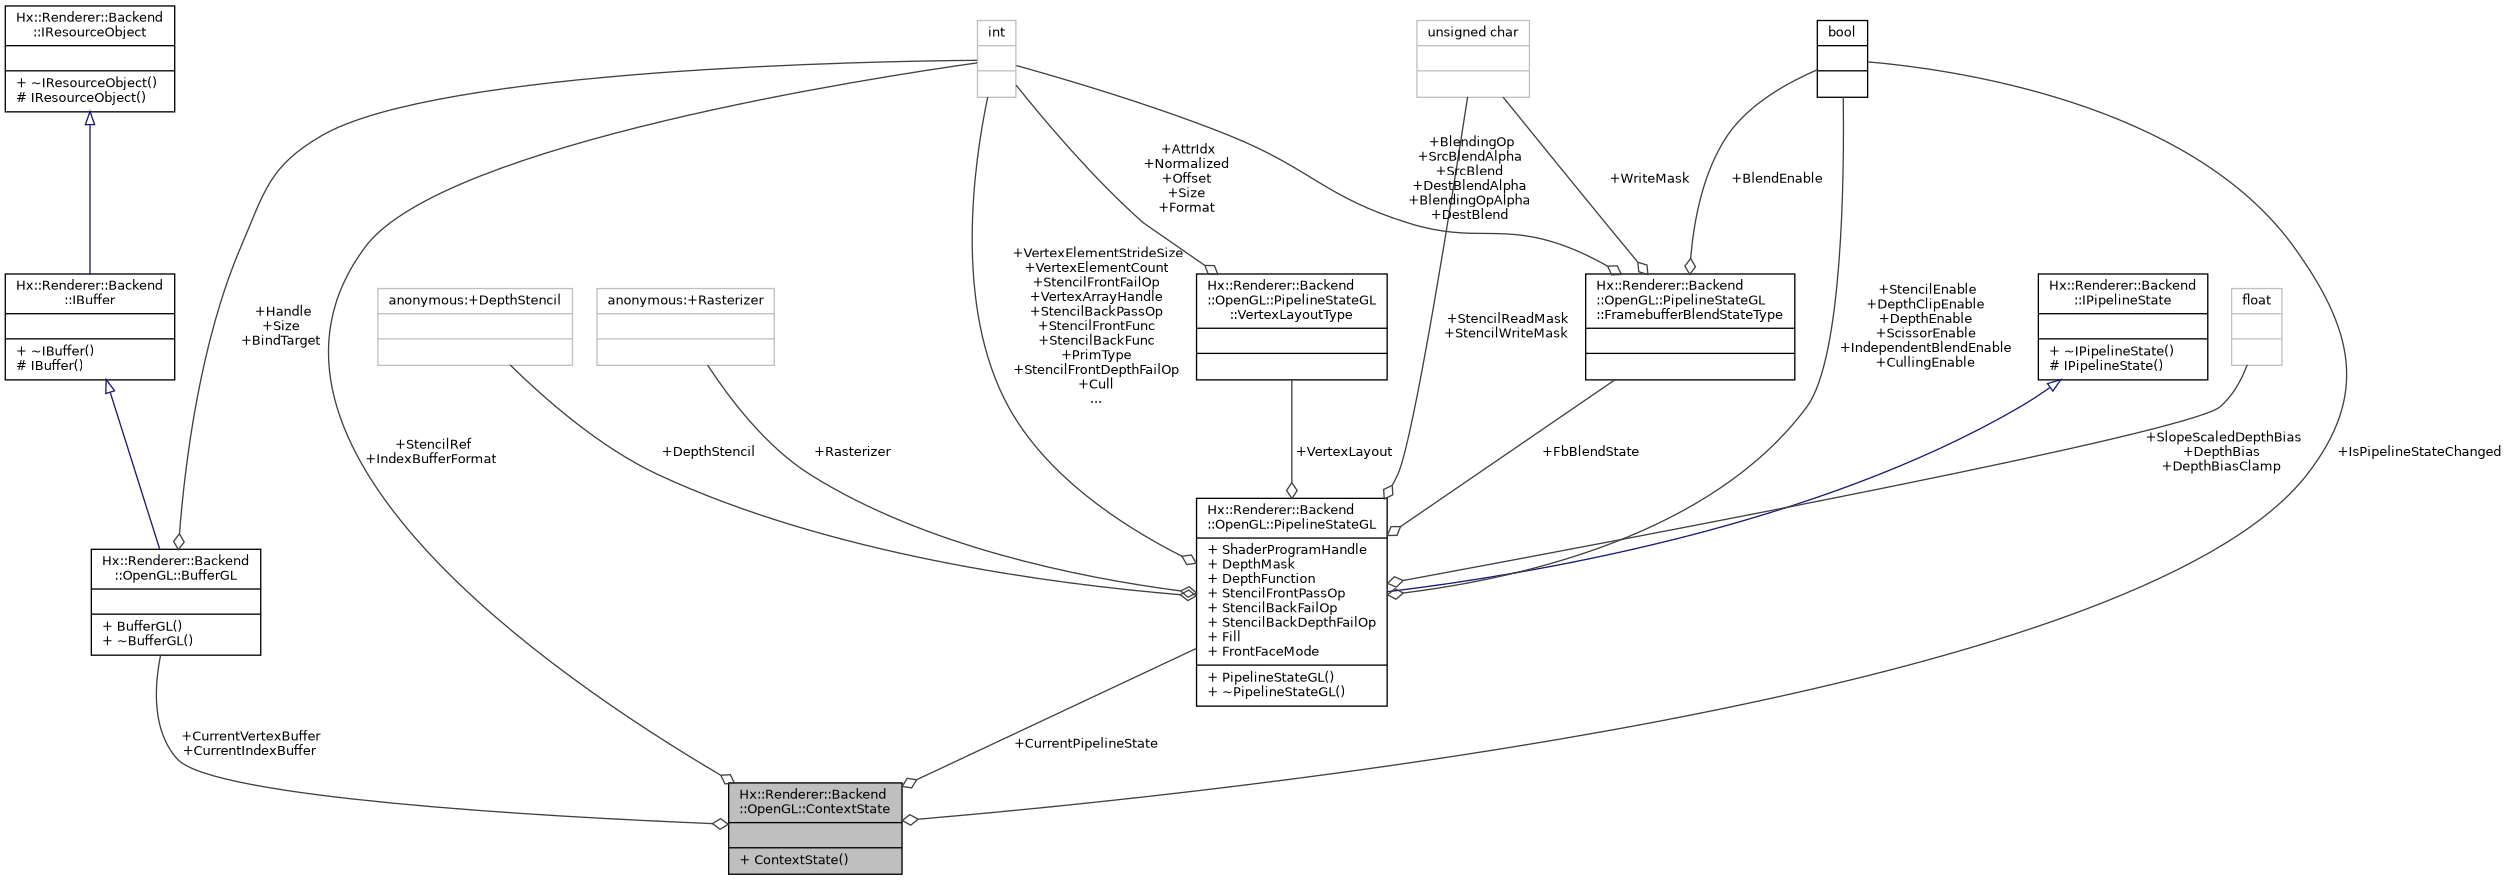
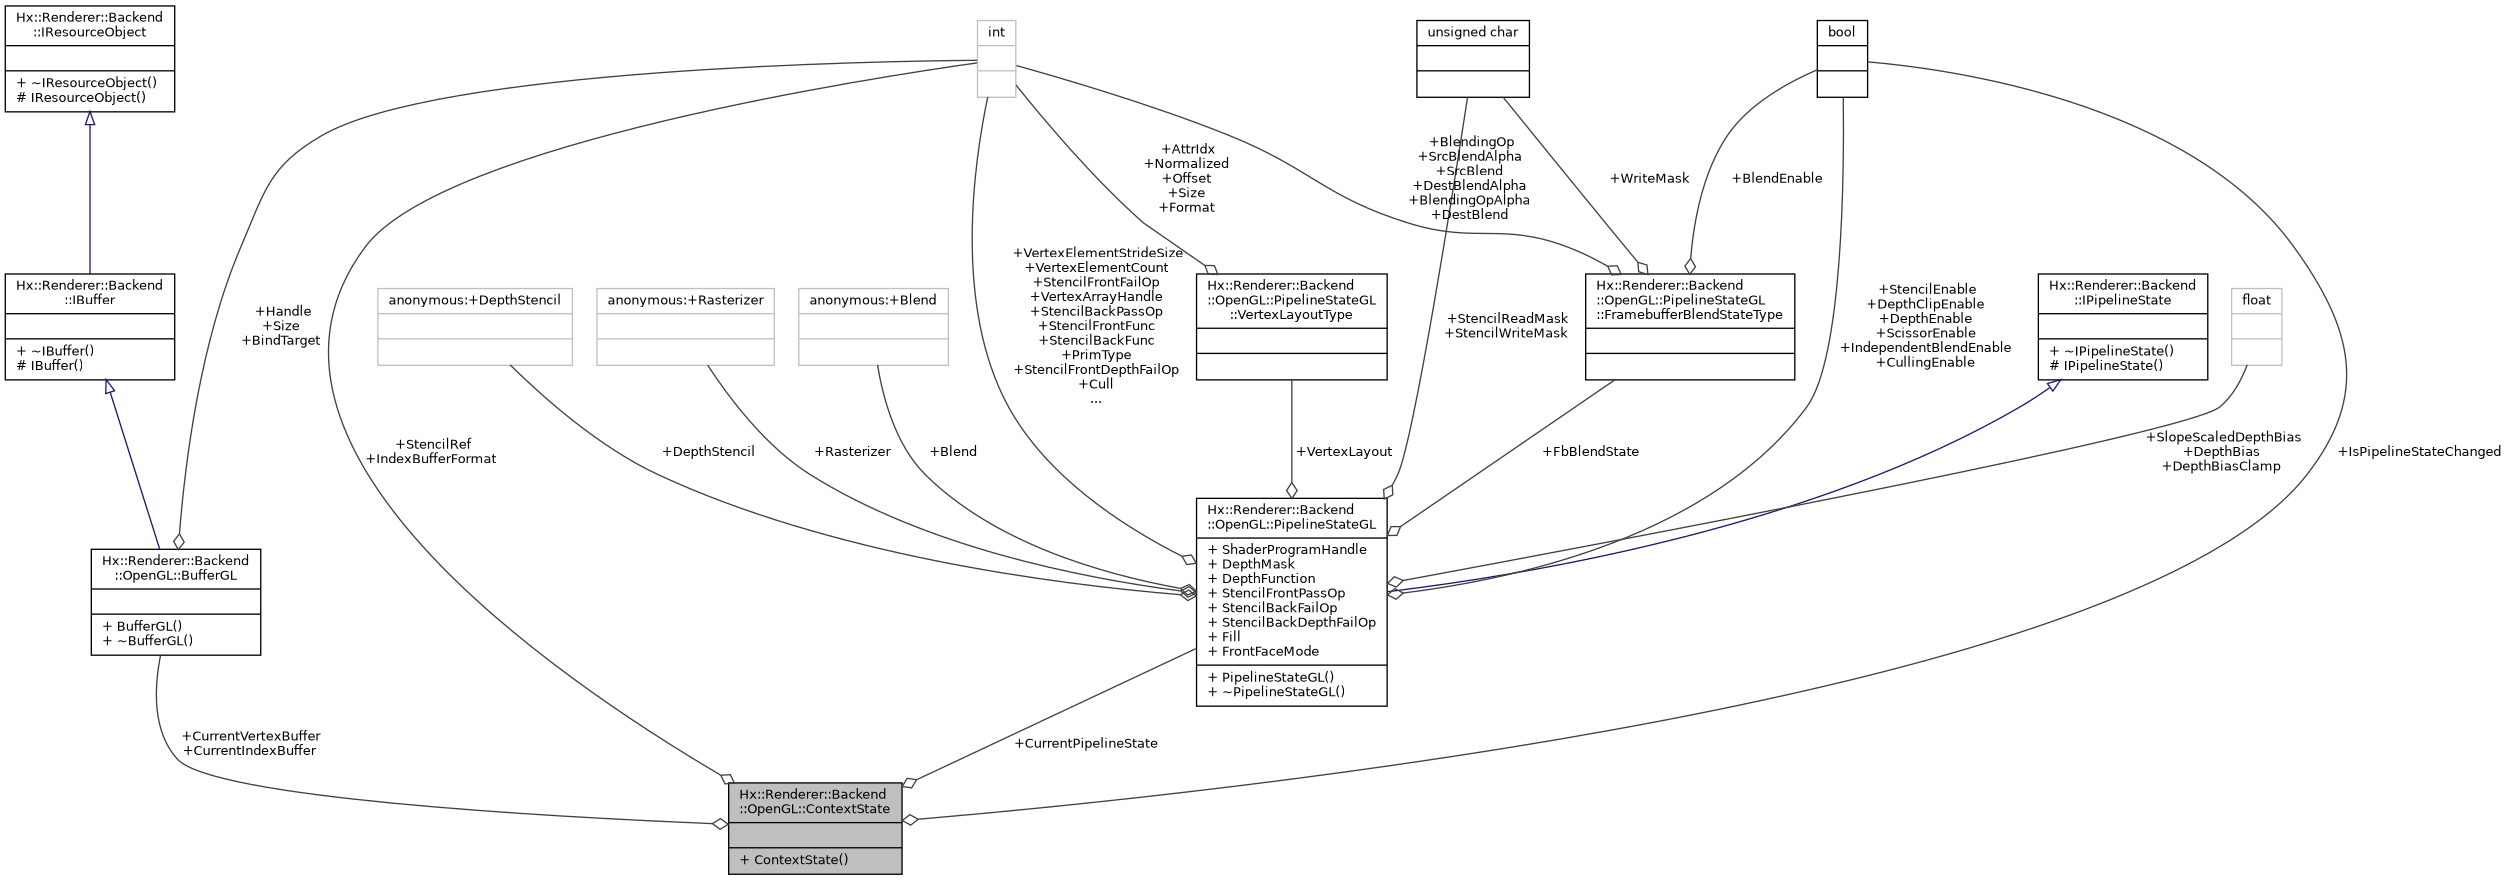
(1473, 59) -> (1473, 59)
none -> (874, 327)
